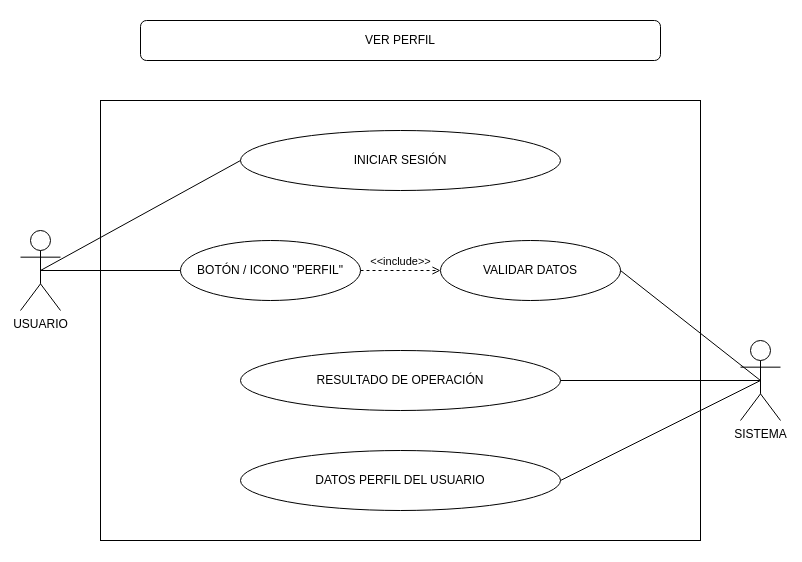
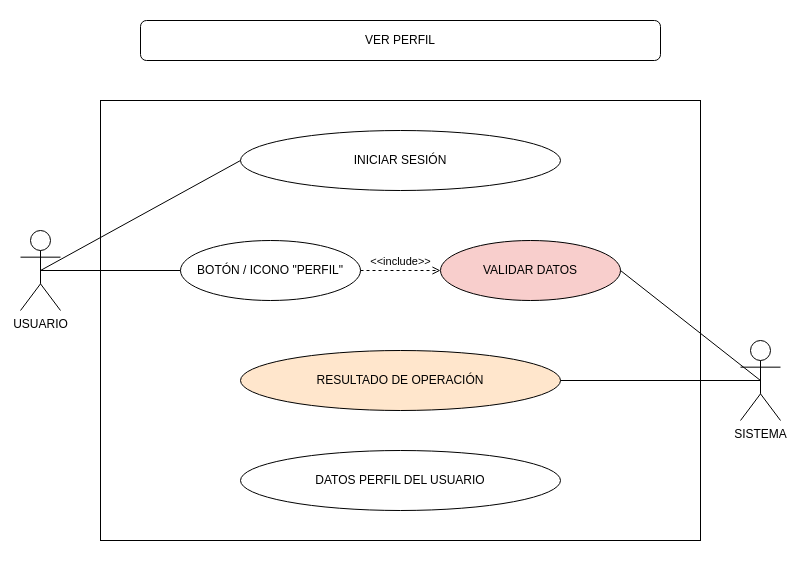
(531, 271) -> (531, 271)
(401, 381) -> (401, 381)
(659, 431) -> none
